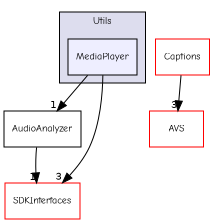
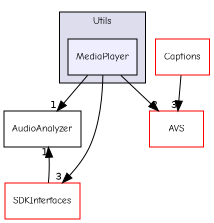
none -> (136, 90)
(36, 160) -> (49, 170)
